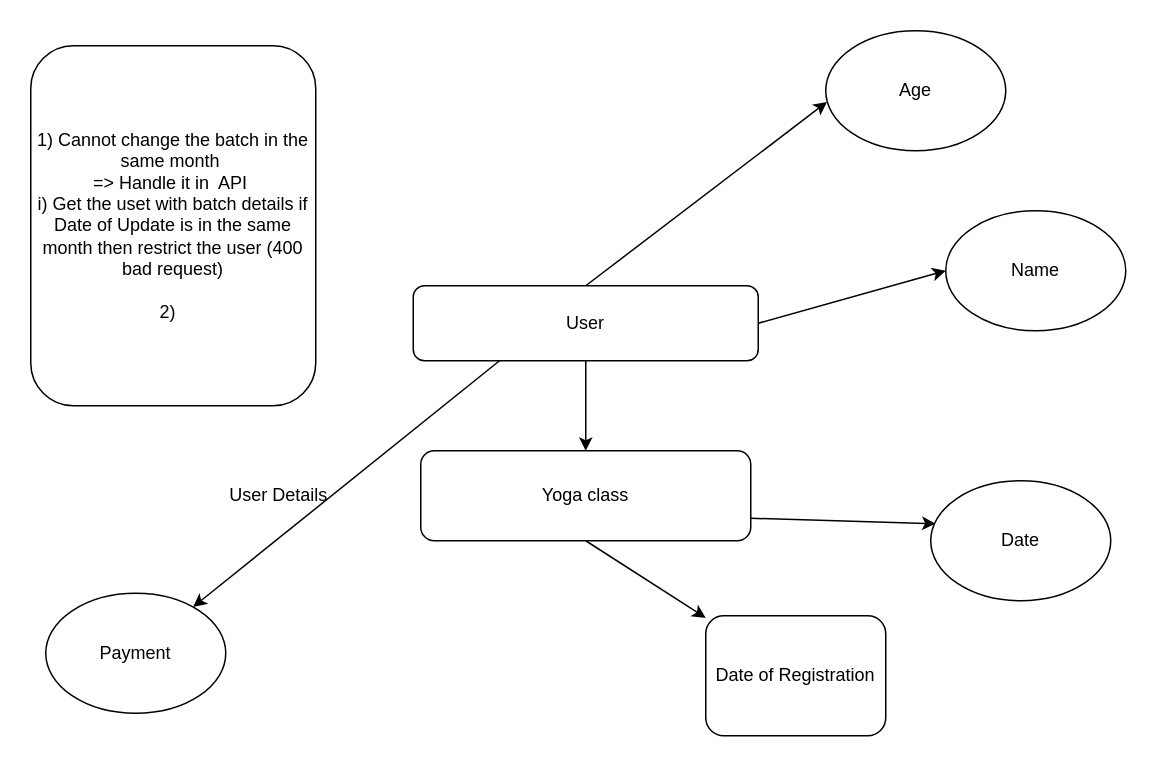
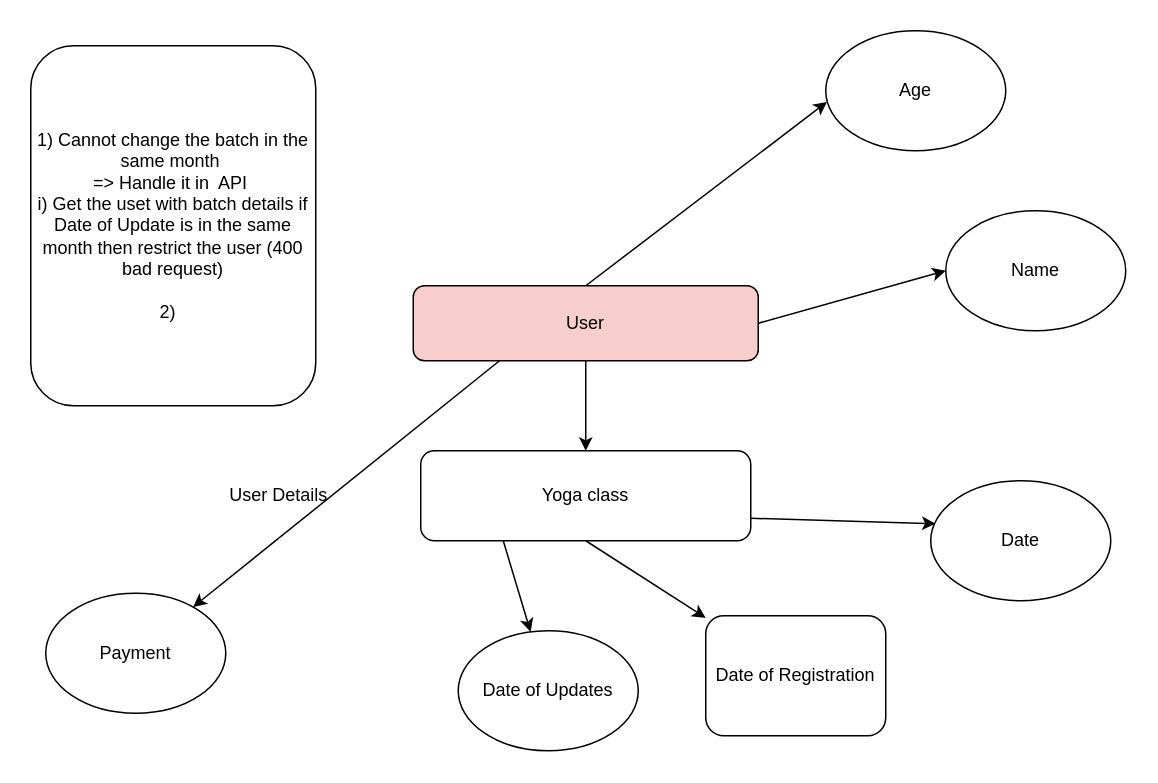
(586, 323) -> (586, 323)
none -> (515, 581)
none -> (548, 691)
